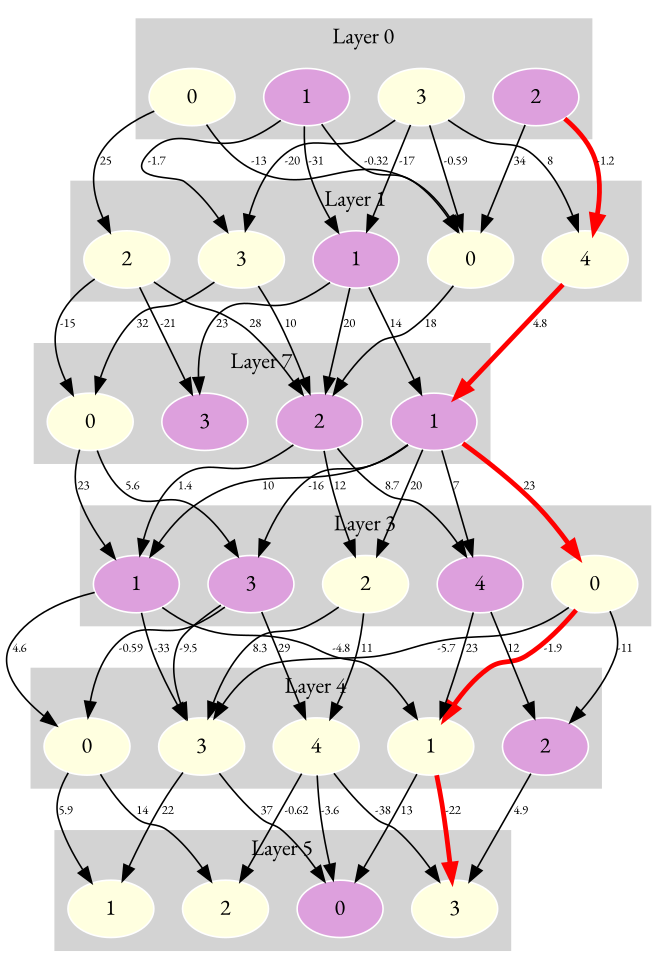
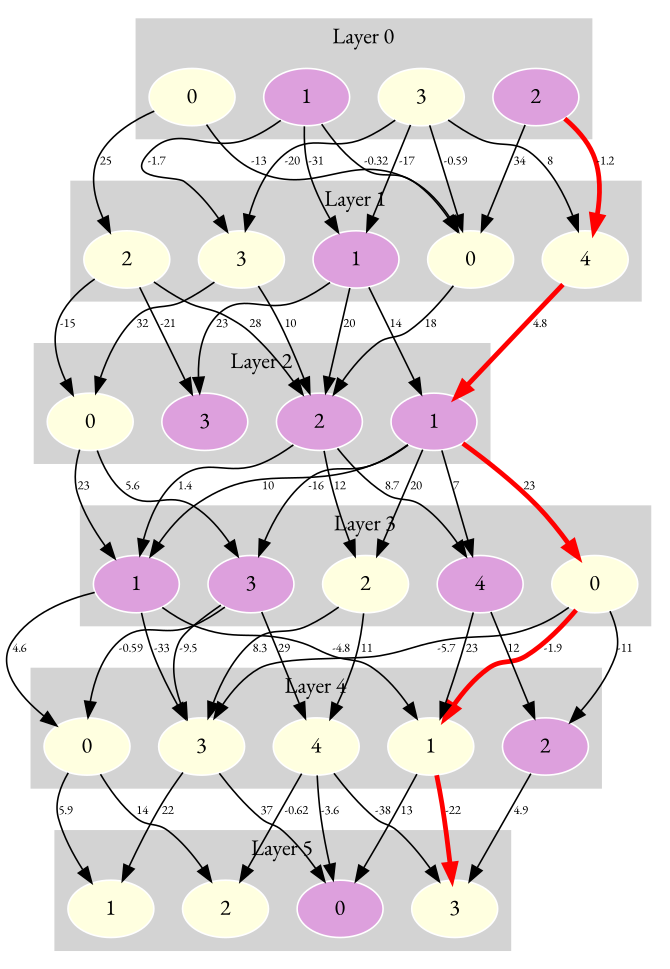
(262, 362) -> (262, 362)
